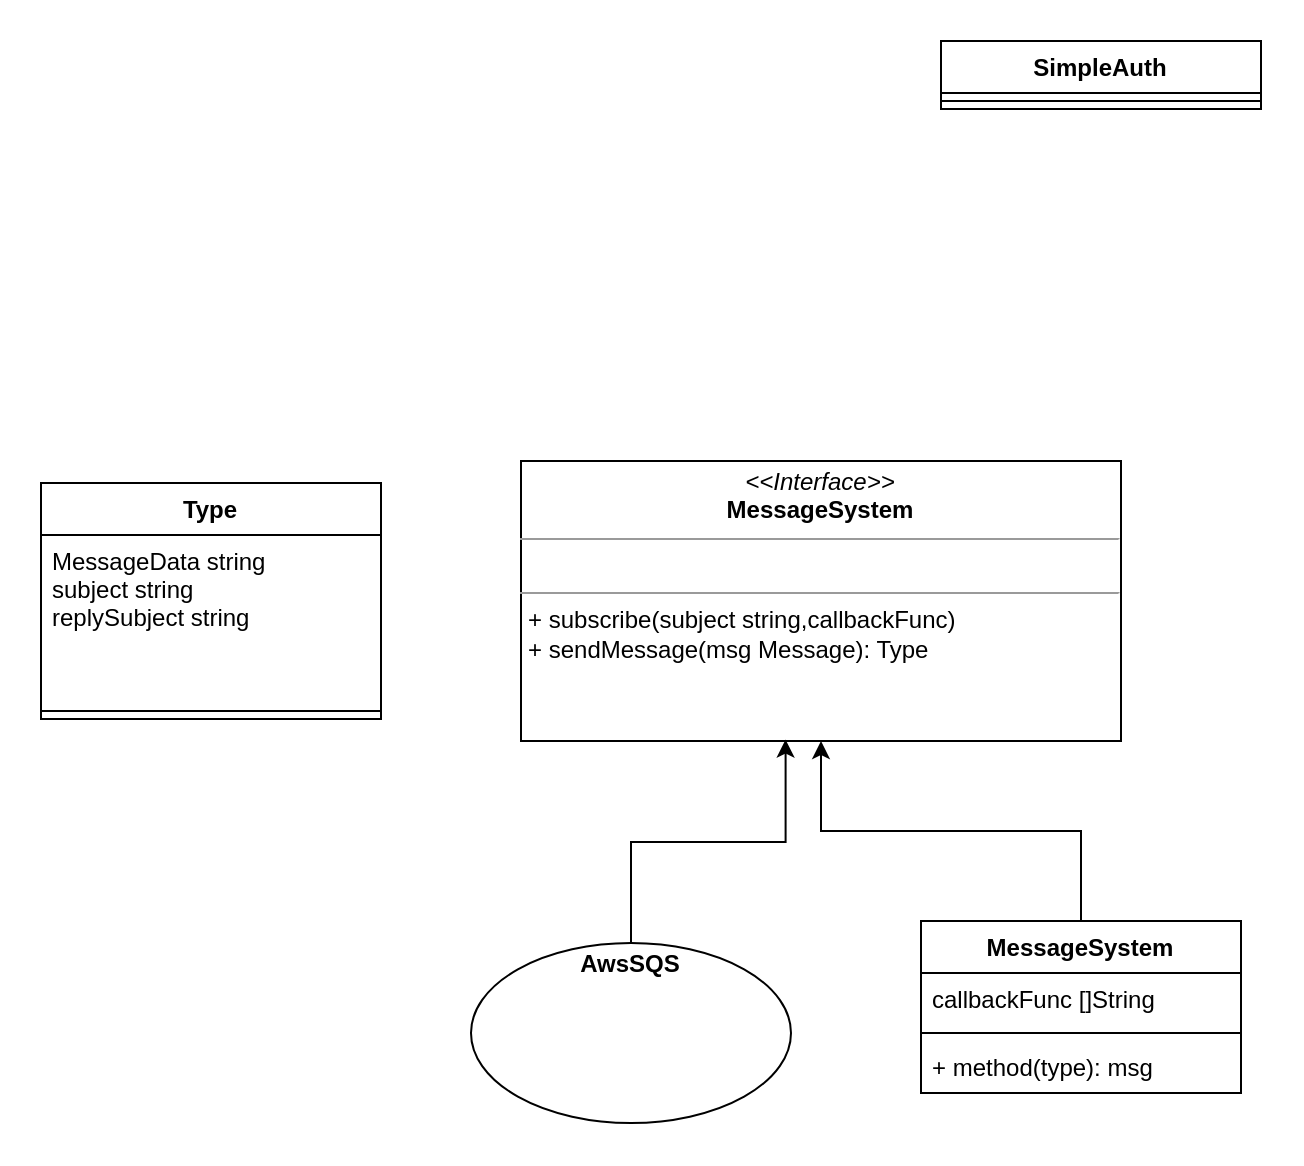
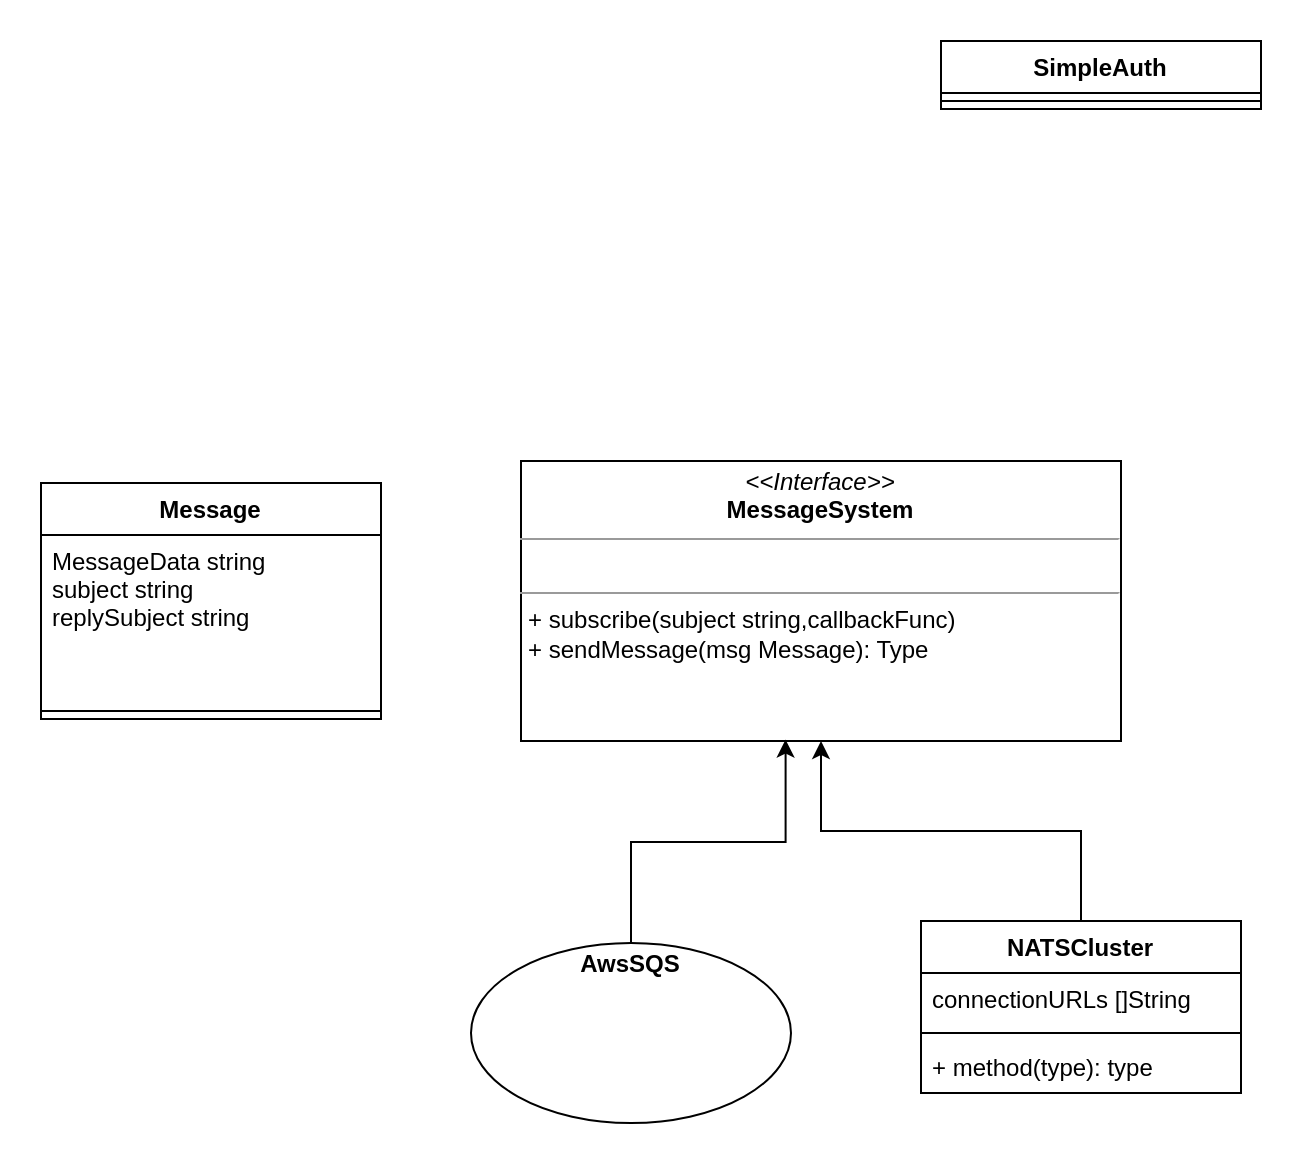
(210, 510) -> (210, 510)
(1080, 948) -> (1080, 948)
(1061, 1000) -> (1077, 1000)
(1050, 1068) -> (1057, 1068)
